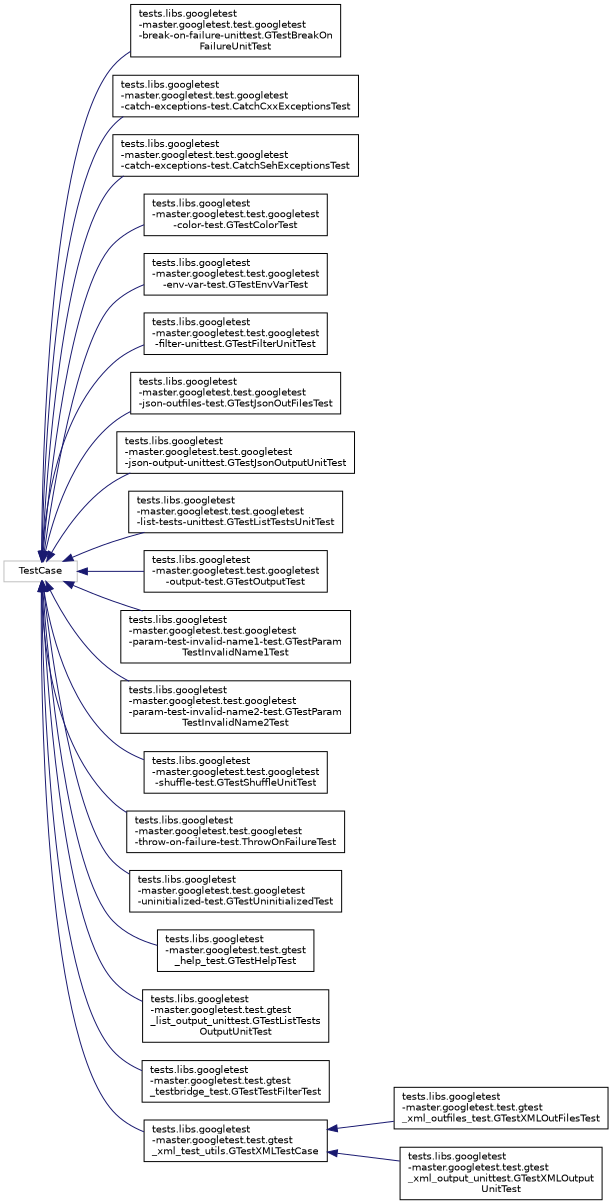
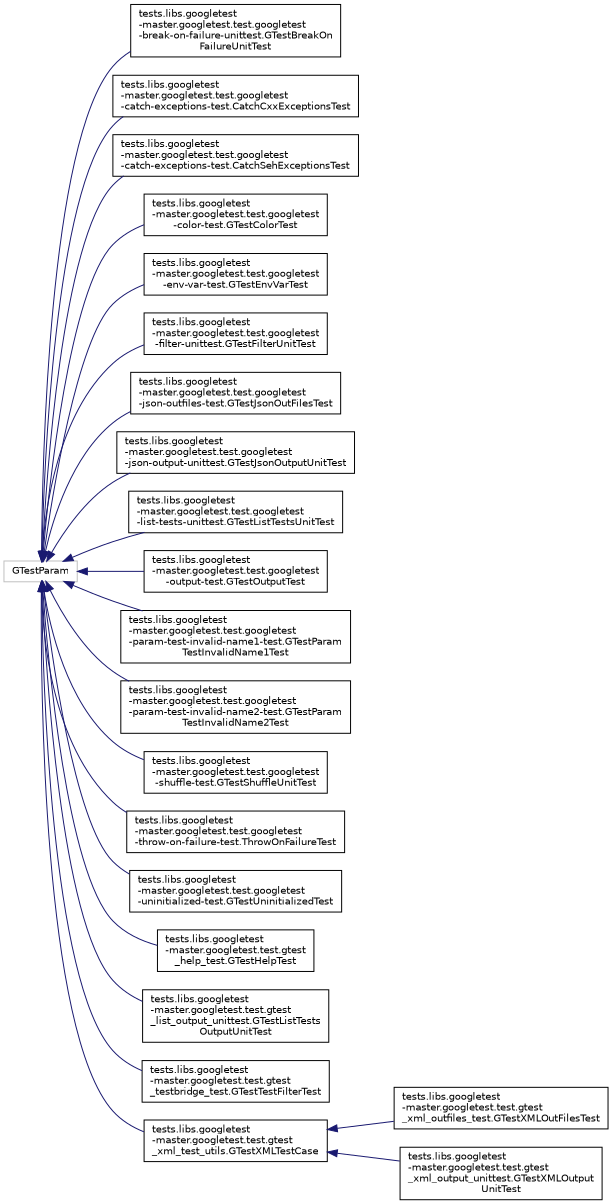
(41, 571) -> (41, 571)
